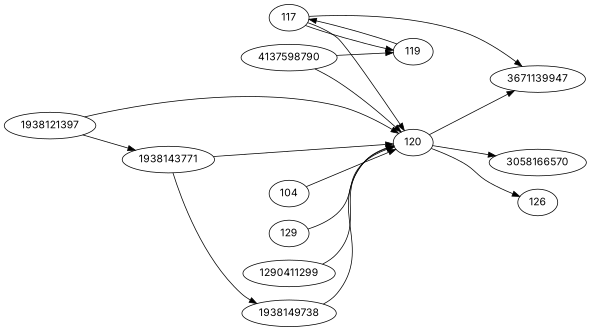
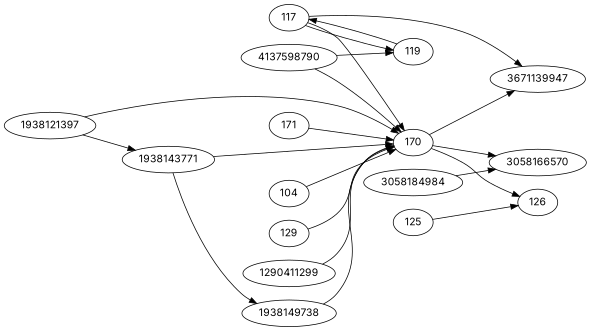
none -> (289, 126)
(413, 143) -> (413, 143)
none -> (413, 183)
none -> (413, 222)
